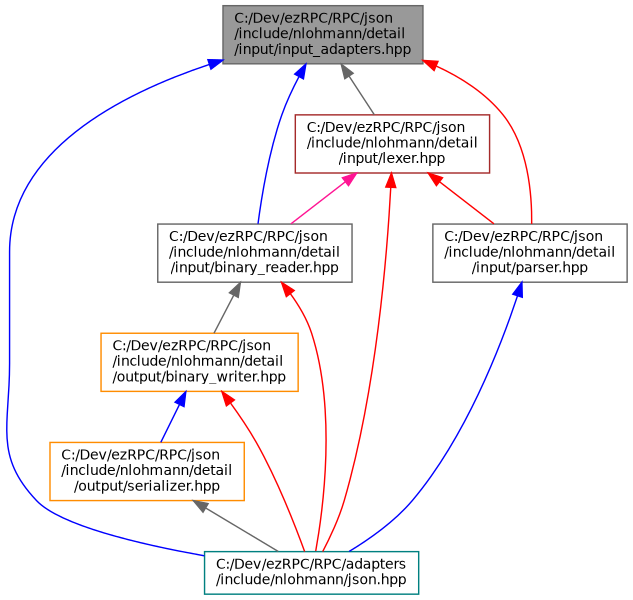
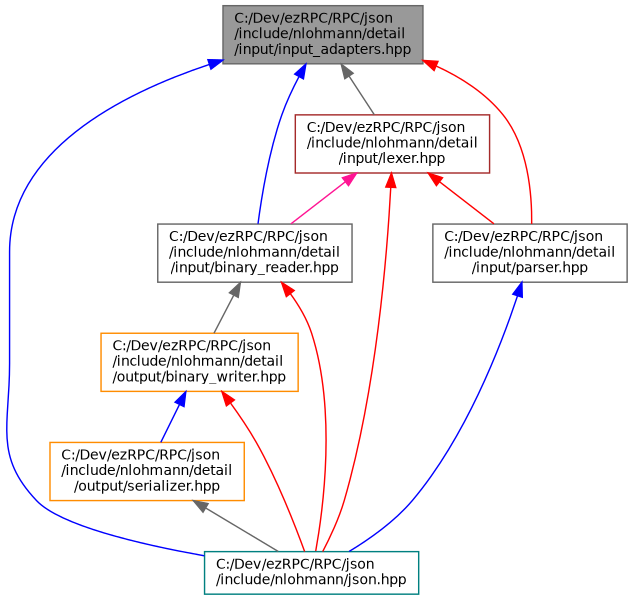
(312, 573) -> (312, 573)
